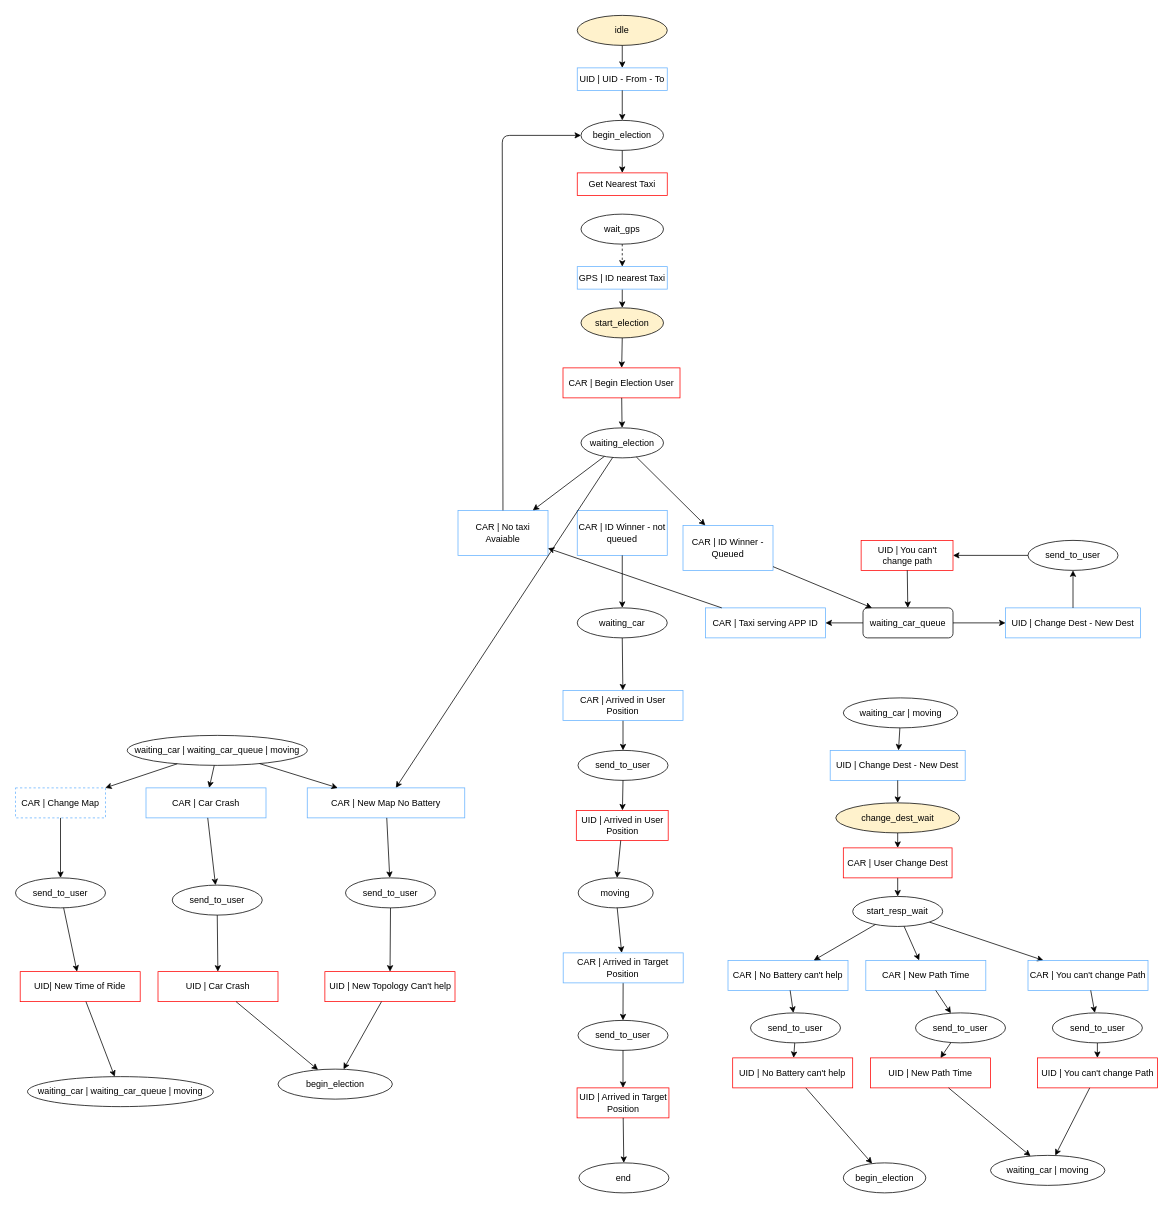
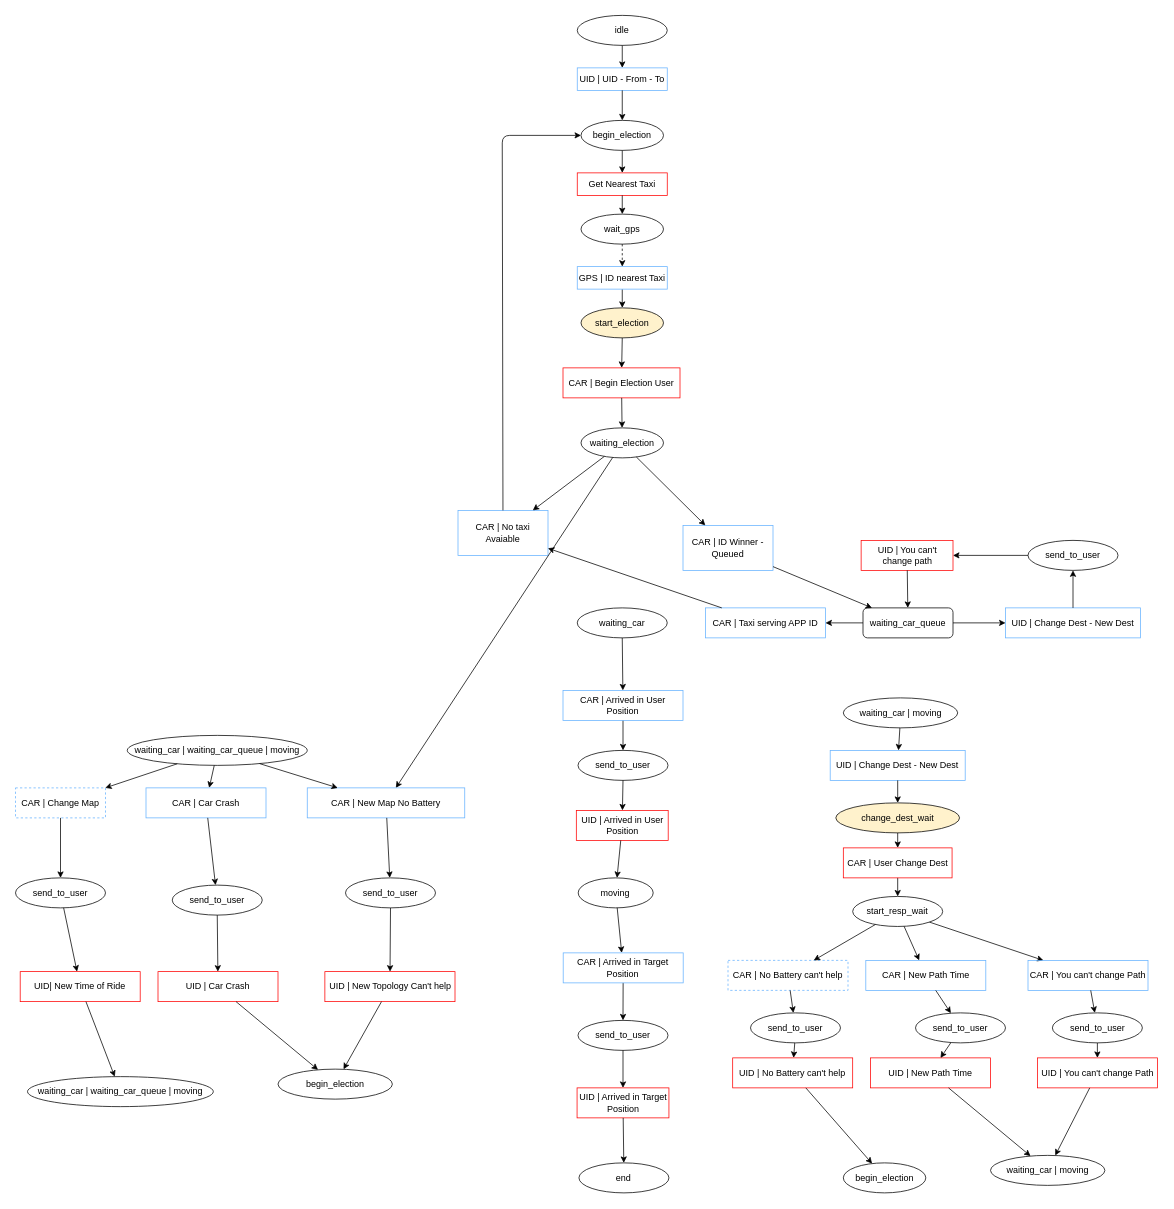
(622, 30) -> (622, 30)
none -> (622, 202)
(622, 533) -> none
(622, 579) -> none
(788, 975) -> (788, 975)
